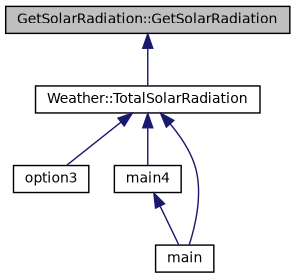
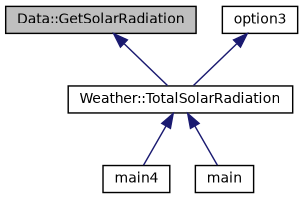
(148, 20) -> (101, 20)
(94, 144) -> (215, 65)
(169, 225) -> none
